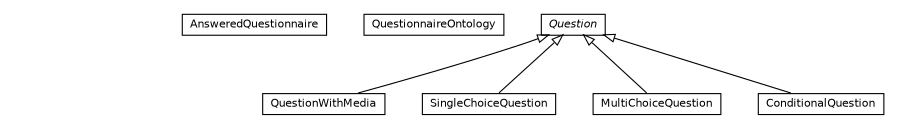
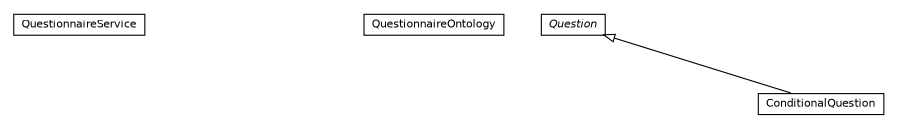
none -> (79, 24)
(254, 24) -> none
(323, 104) -> none
(488, 104) -> none
(657, 104) -> none
